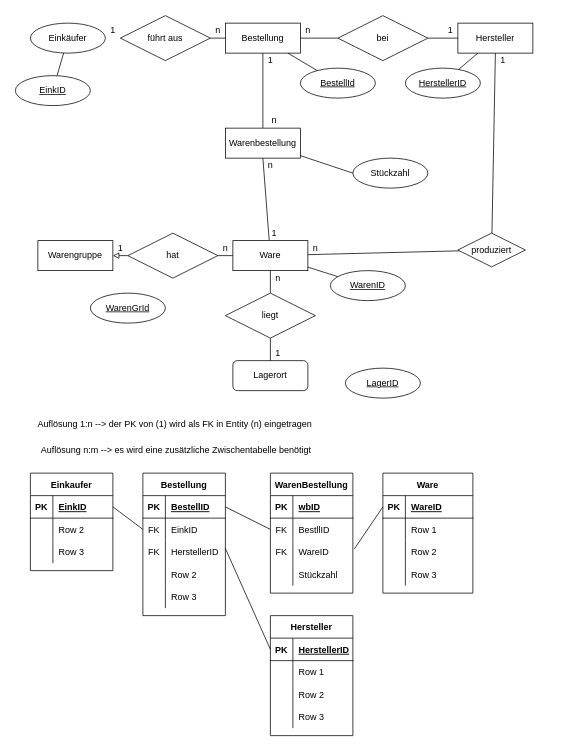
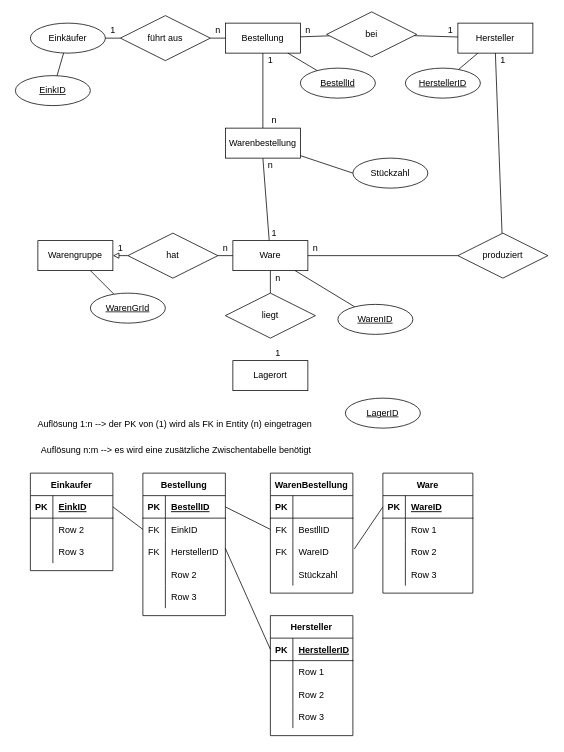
none -> (113, 38)
(383, 38) -> (372, 34)
(492, 250) -> (503, 255)
none -> (103, 283)
(368, 285) -> (375, 319)
(270, 349) -> none
(270, 375) -> (270, 375)
(383, 383) -> (383, 413)
(323, 507) -> none
